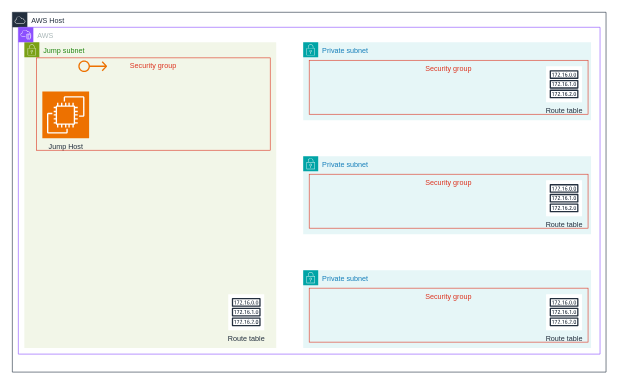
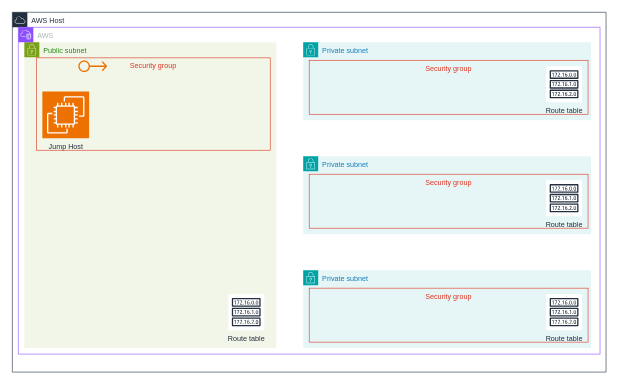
(65, 51) -> (67, 51)
